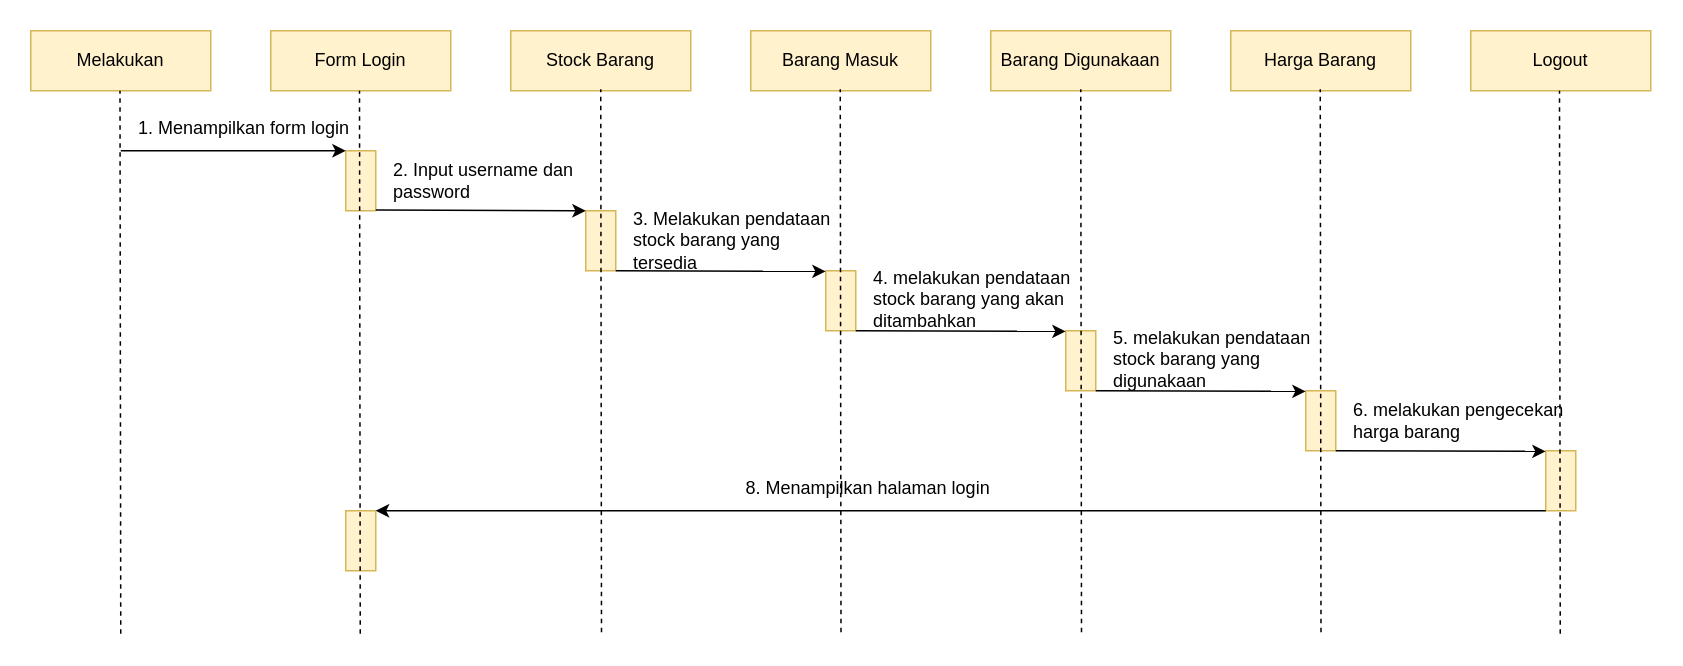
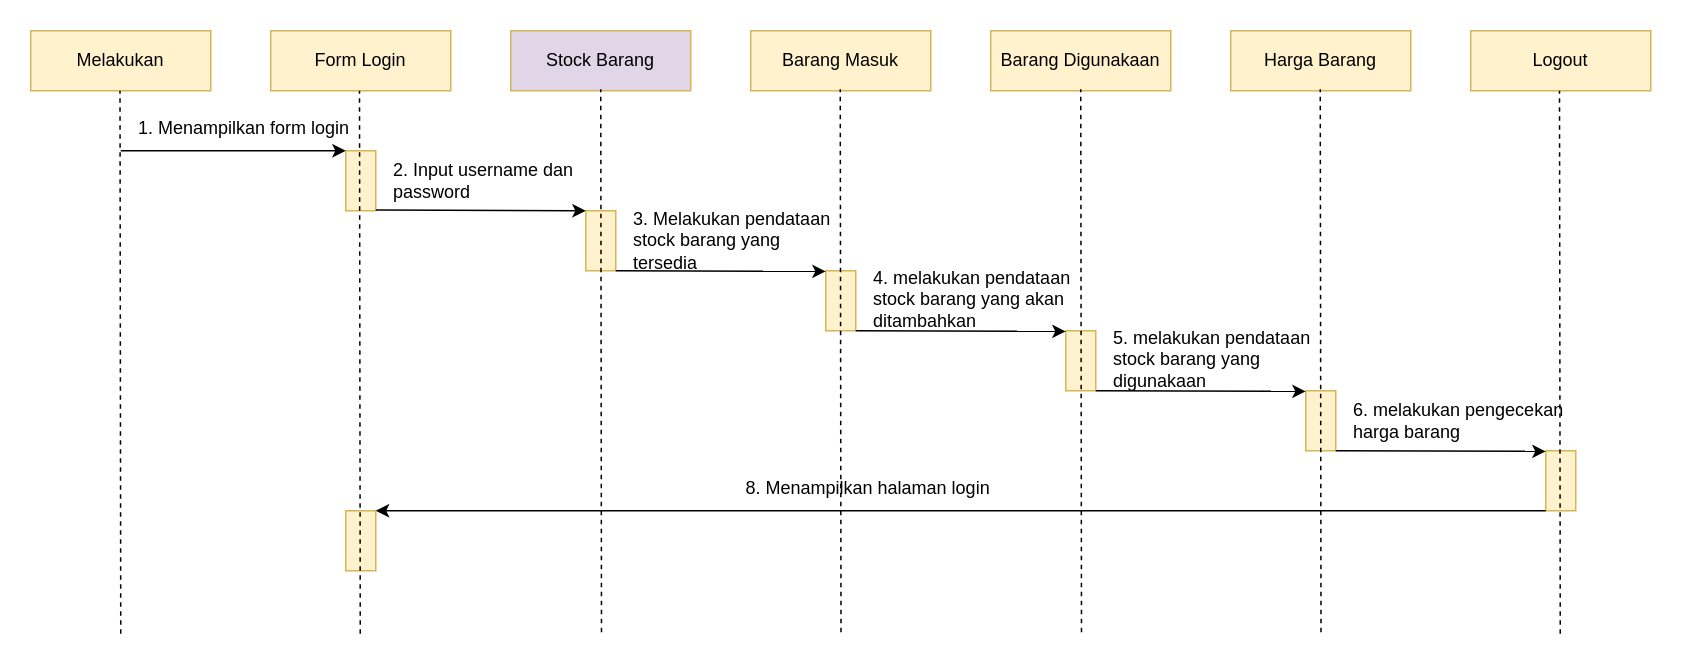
(601, 61) -> (601, 61)
